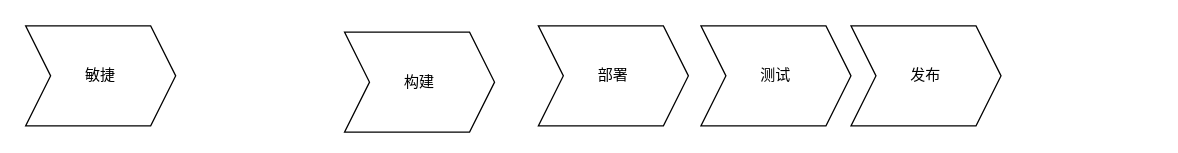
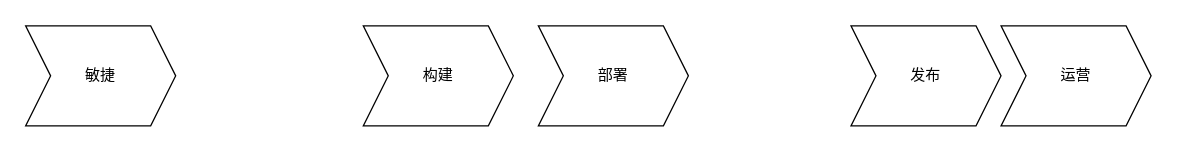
(776, 76) -> none
none -> (1076, 76)
(419, 82) -> (438, 76)
